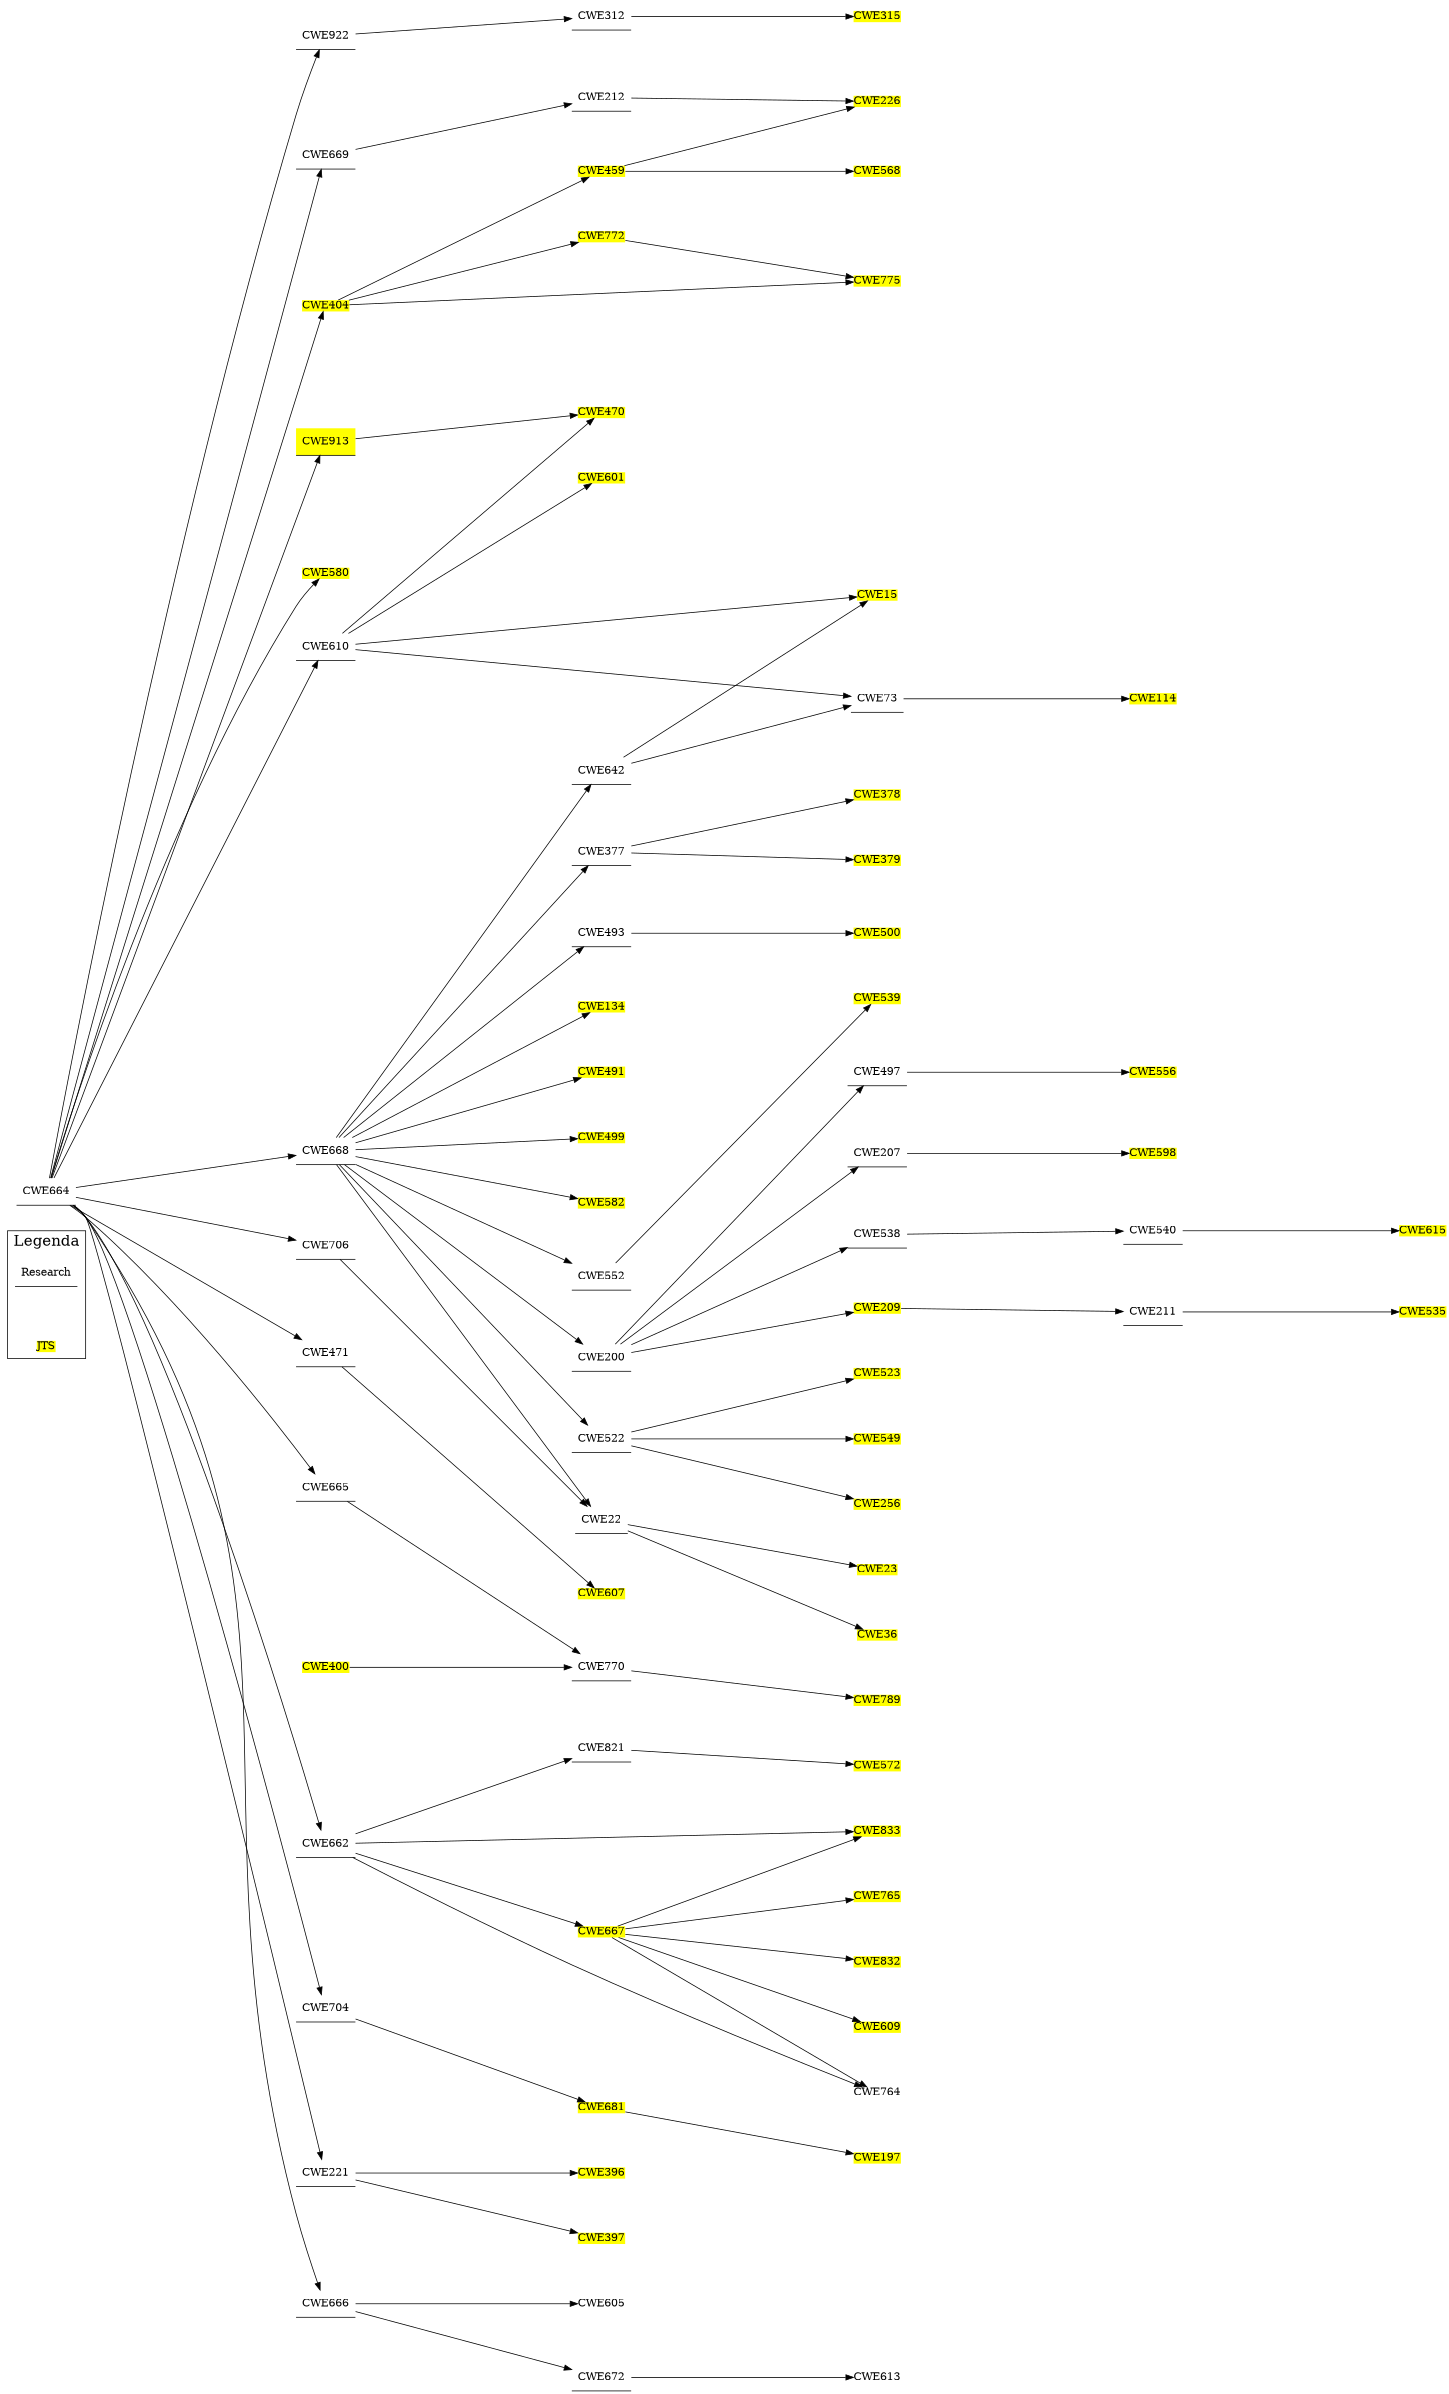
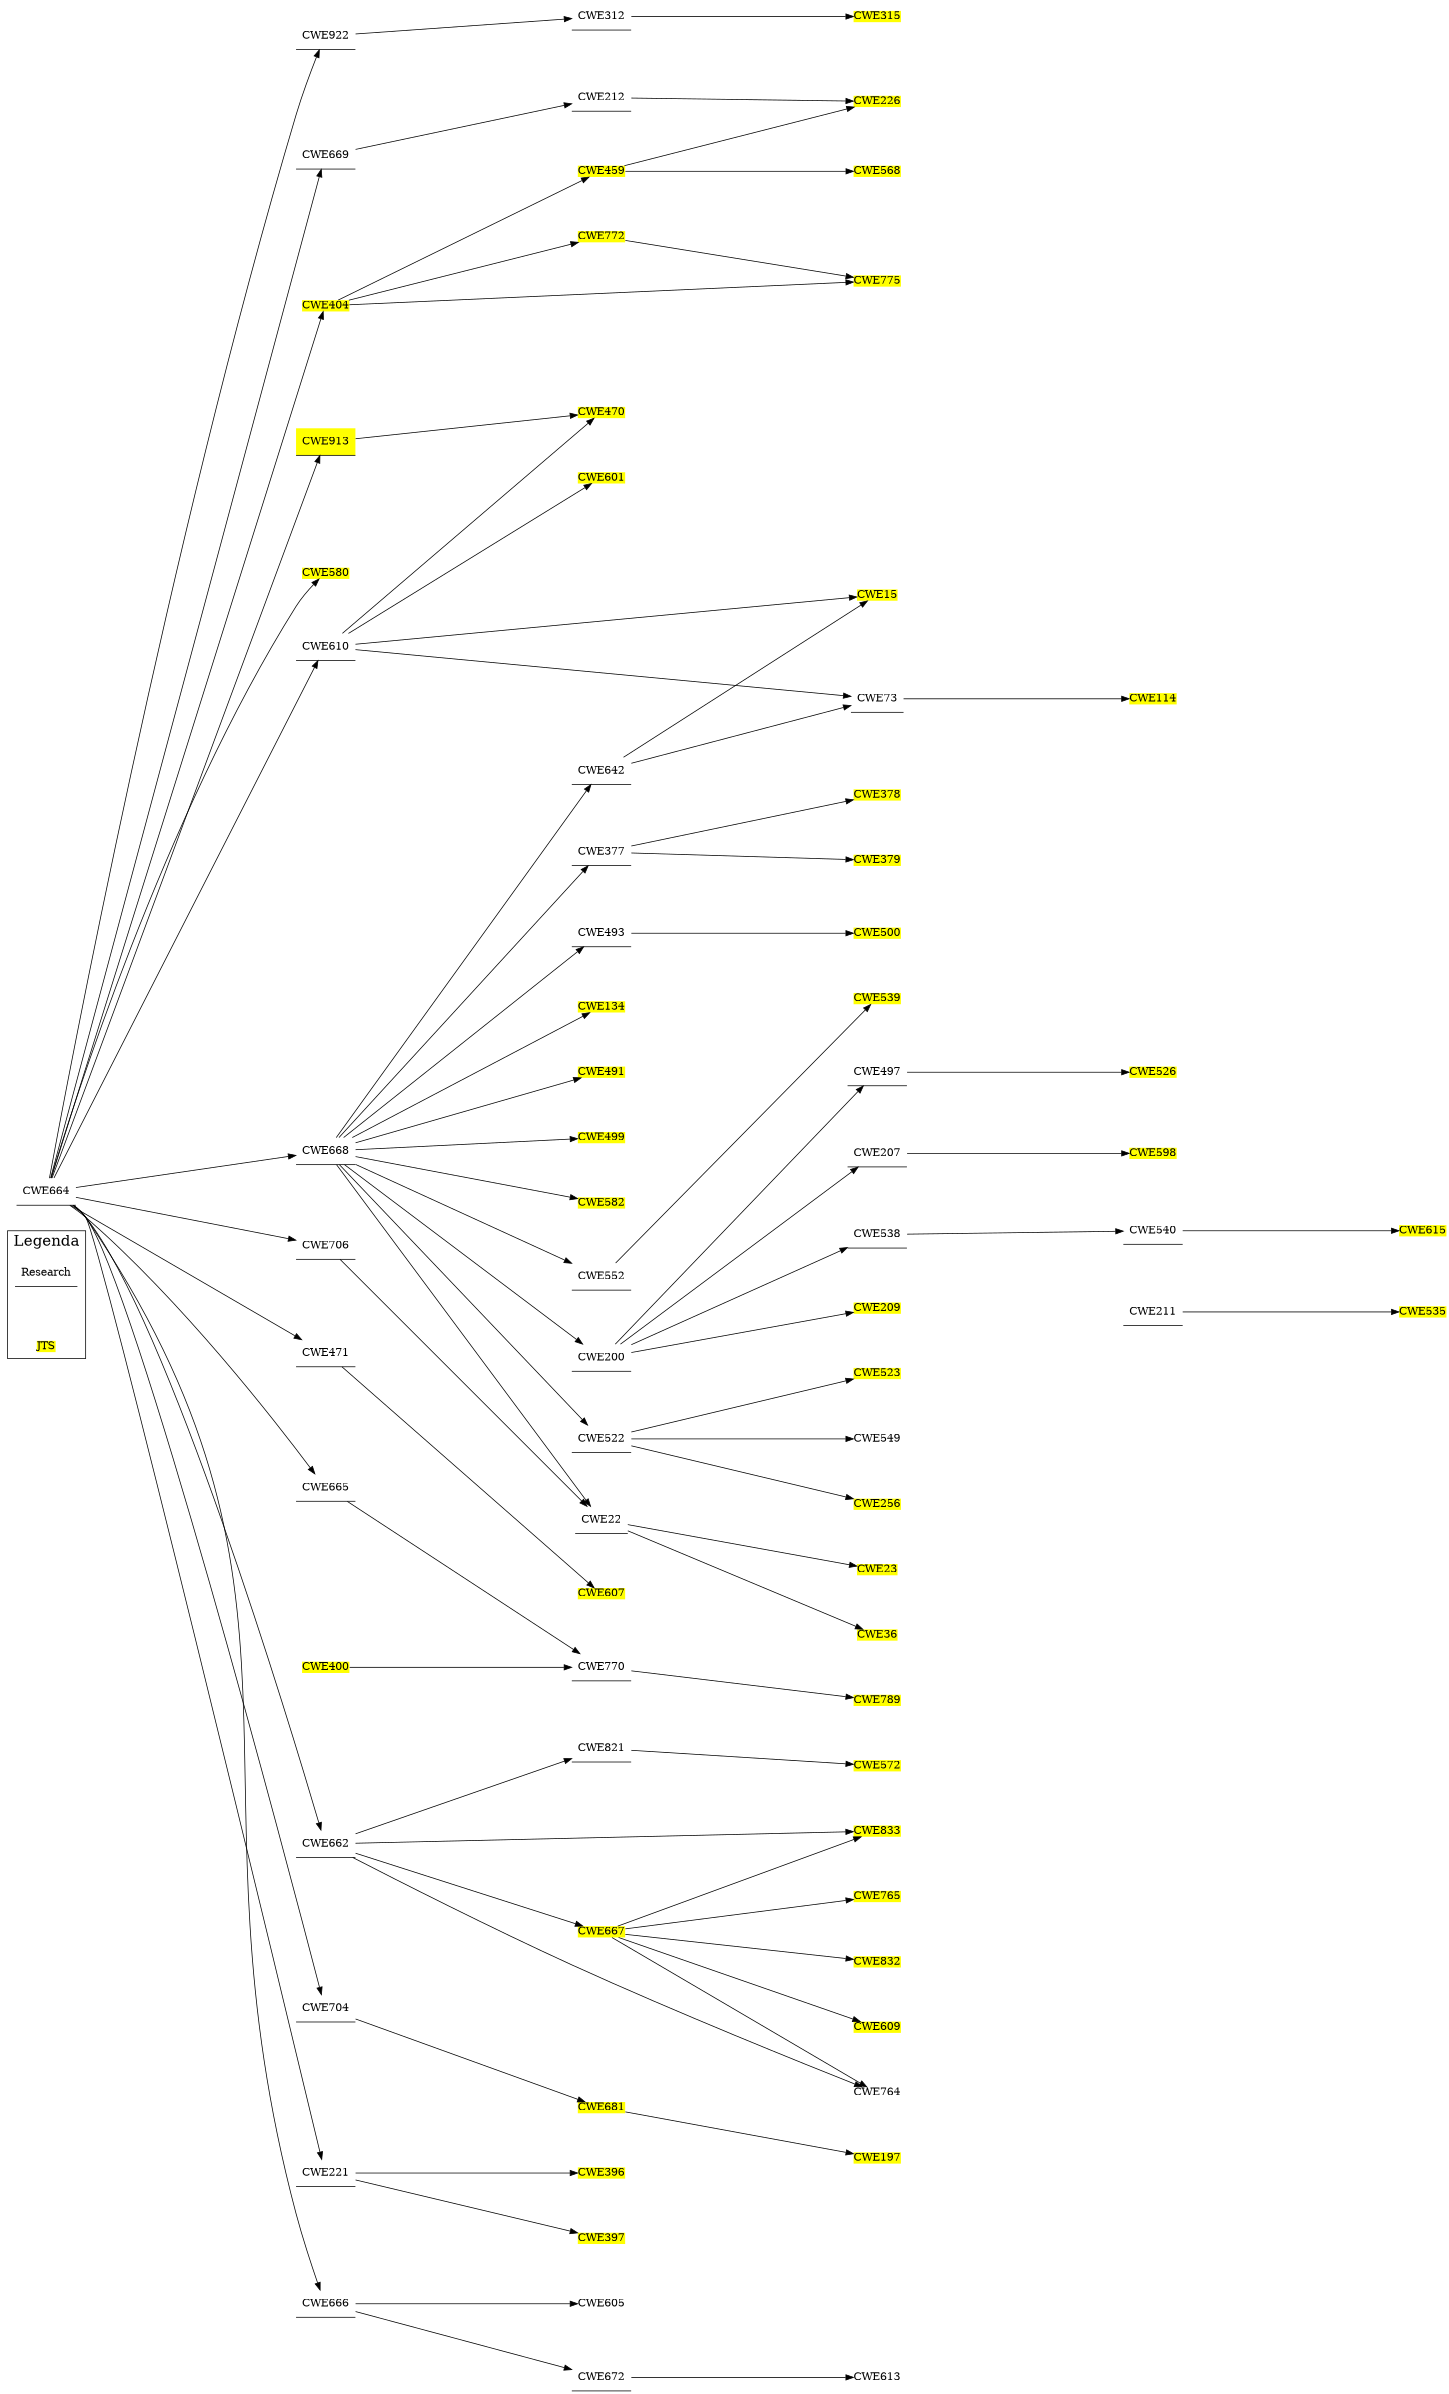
(1153, 1072) -> (1153, 1072)
(1008, 1310) -> none
(877, 1439) -> (877, 1439)
